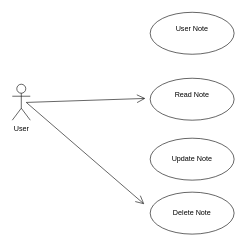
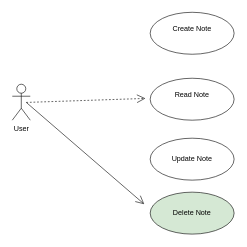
(192, 33) -> (192, 33)
(87, 100) -> (87, 100)
(192, 213) -> (192, 213)
